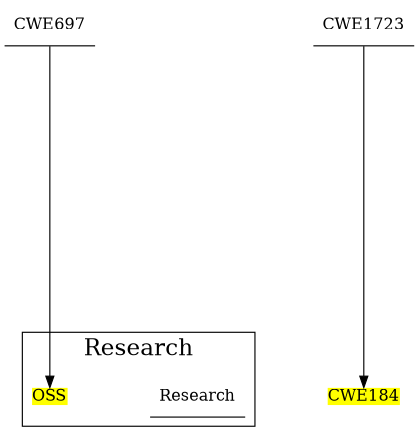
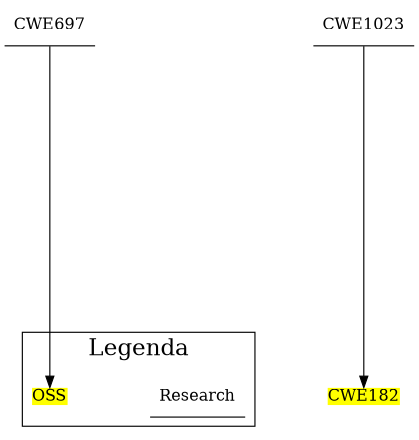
(364, 25) -> (364, 25)
(139, 349) -> (139, 349)
(364, 396) -> (364, 396)
